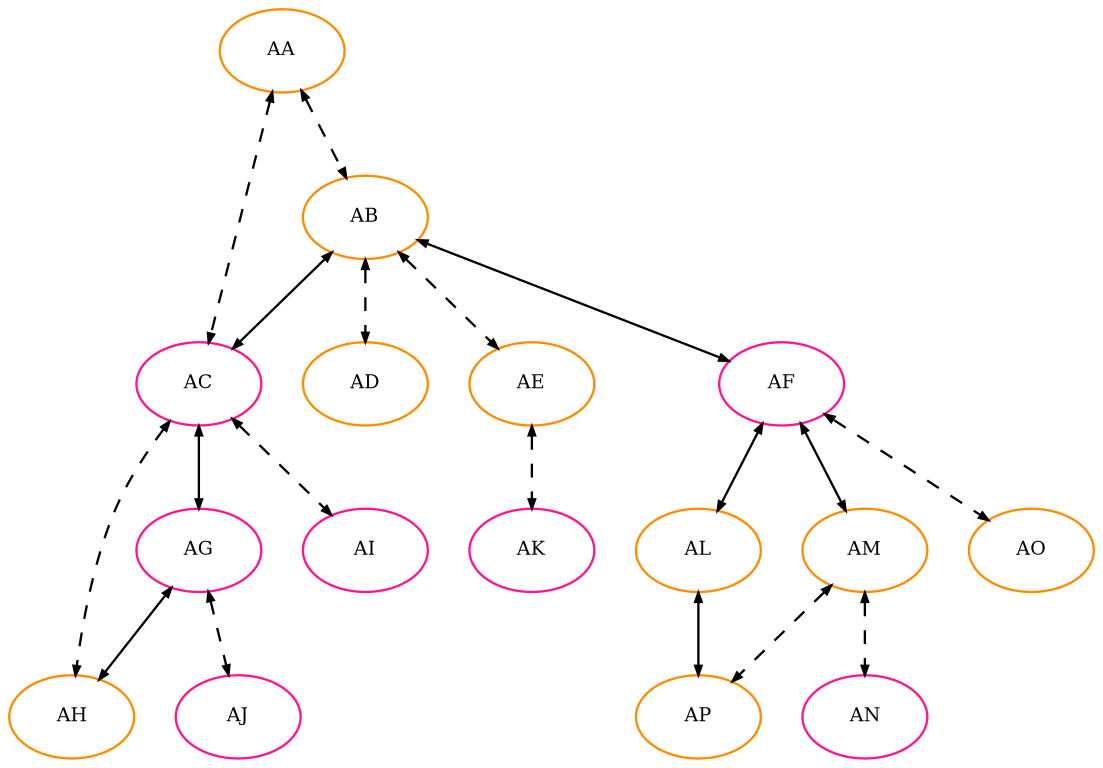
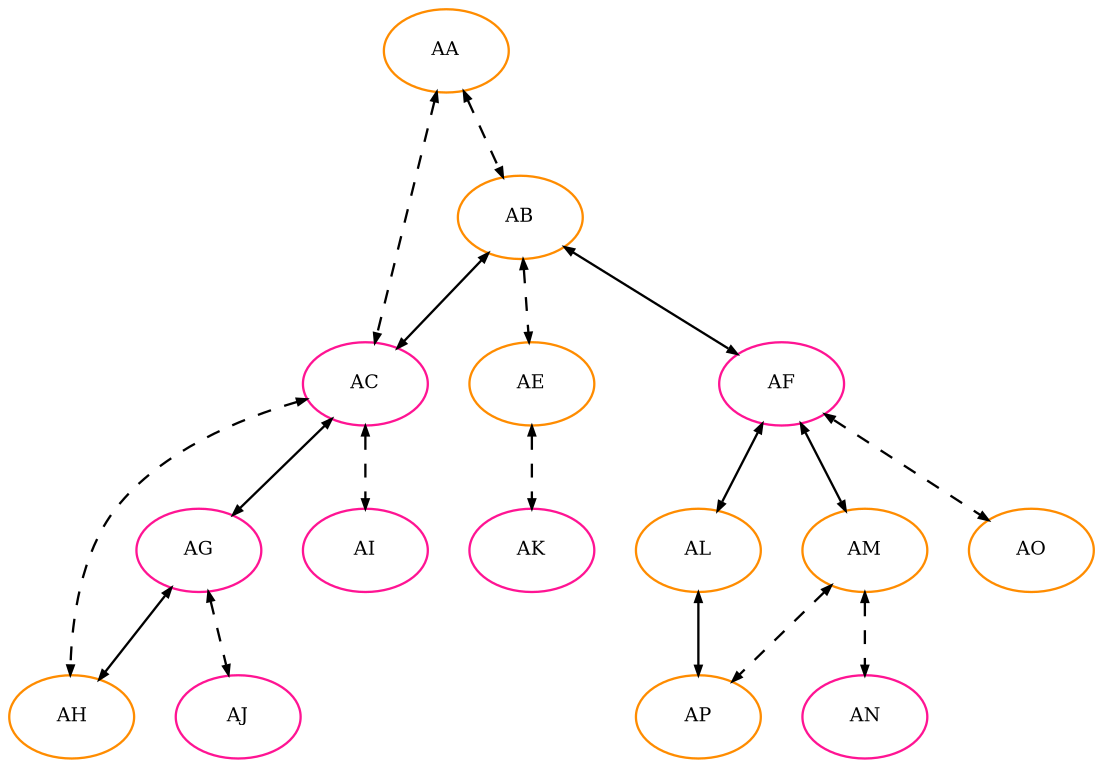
(365, 384) -> none
